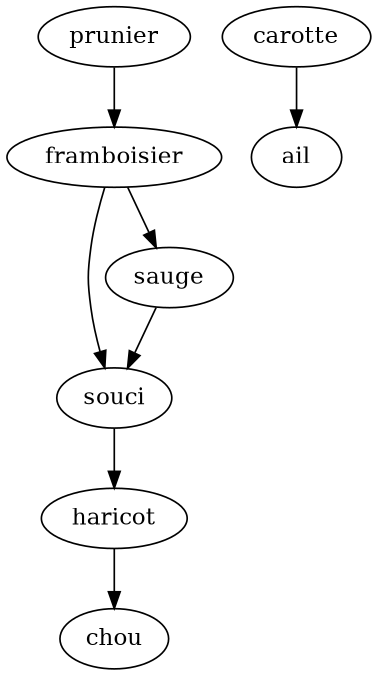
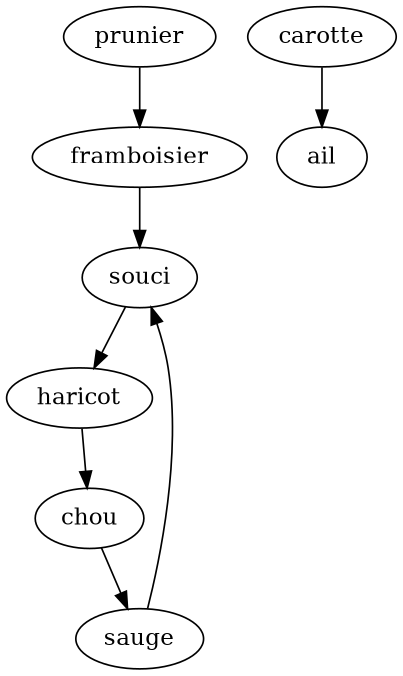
(138, 210) -> (111, 570)
